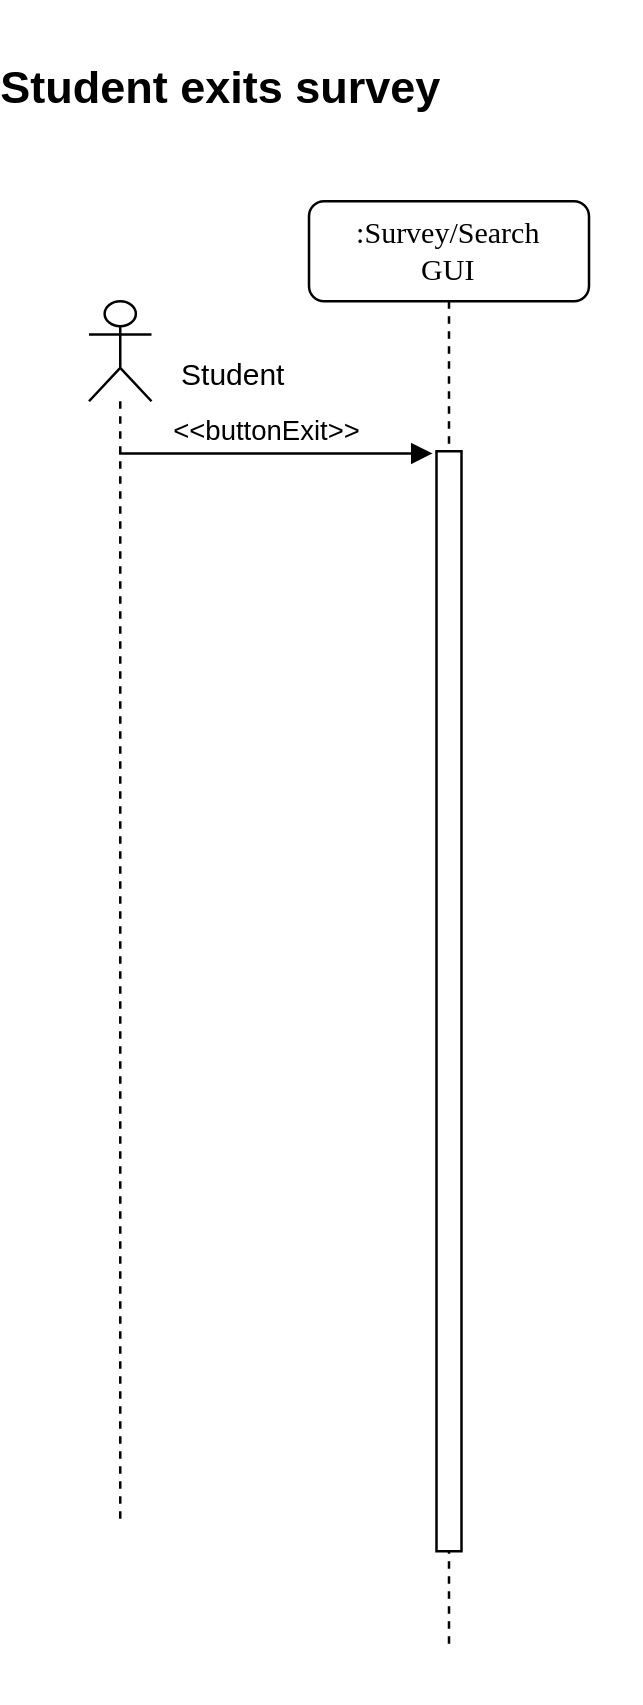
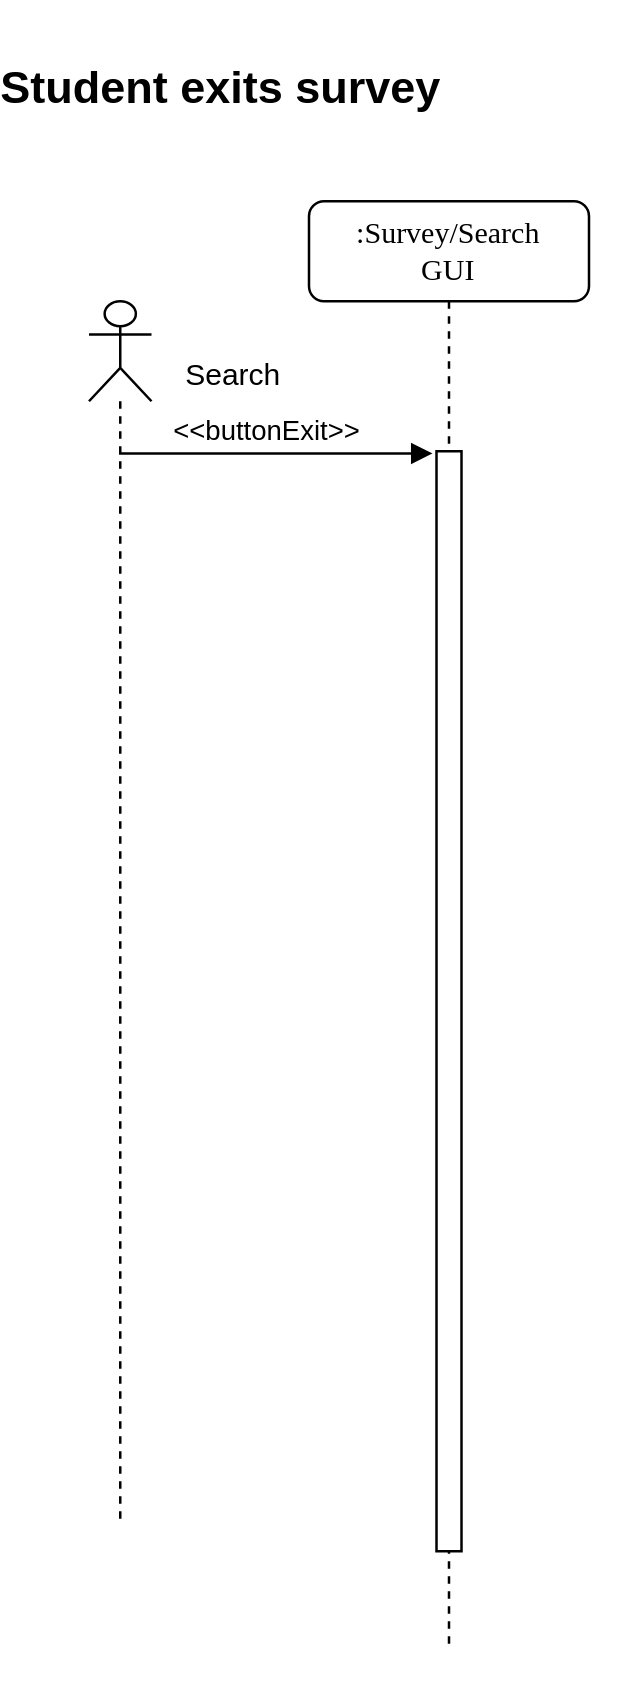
(234, 376) -> (234, 376)
